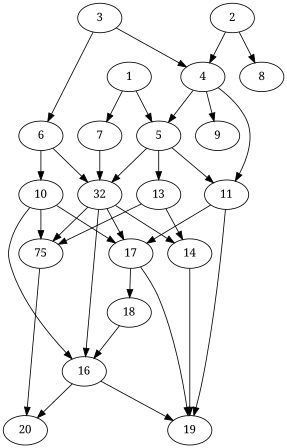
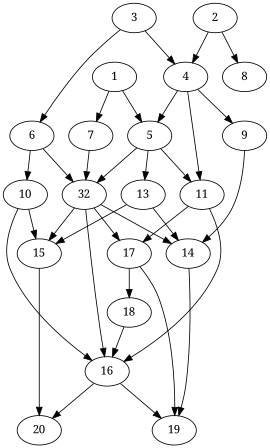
none -> (236, 198)
(82, 222) -> none
(41, 254) -> (39, 254)
(214, 309) -> (201, 296)
